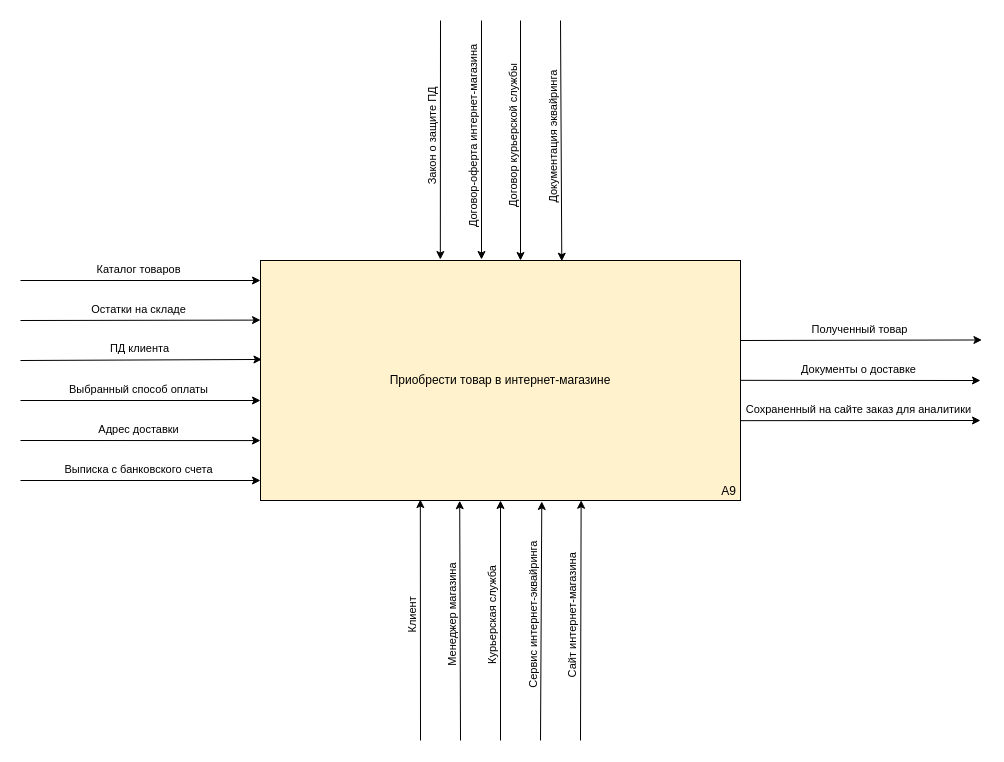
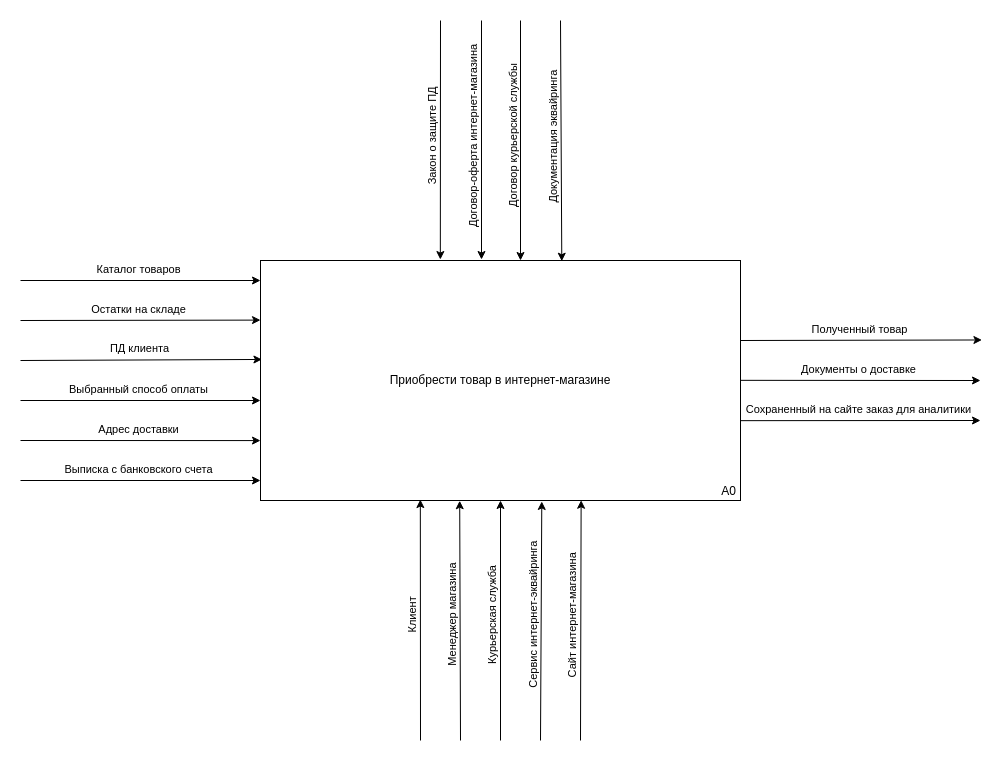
(501, 381) -> (501, 381)
(730, 490) -> (730, 490)
